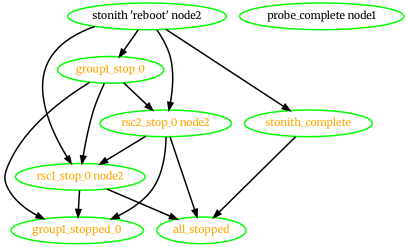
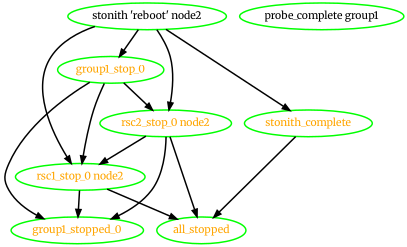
(322, 16) -> (322, 16)
